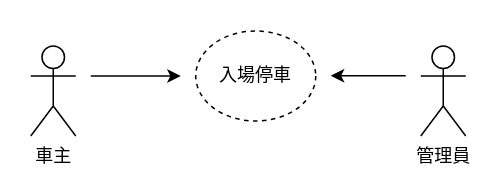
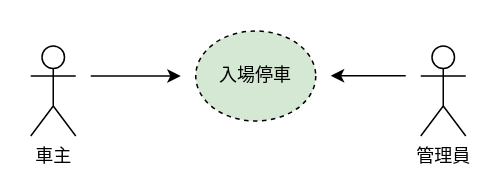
(256, 76) -> (256, 76)
